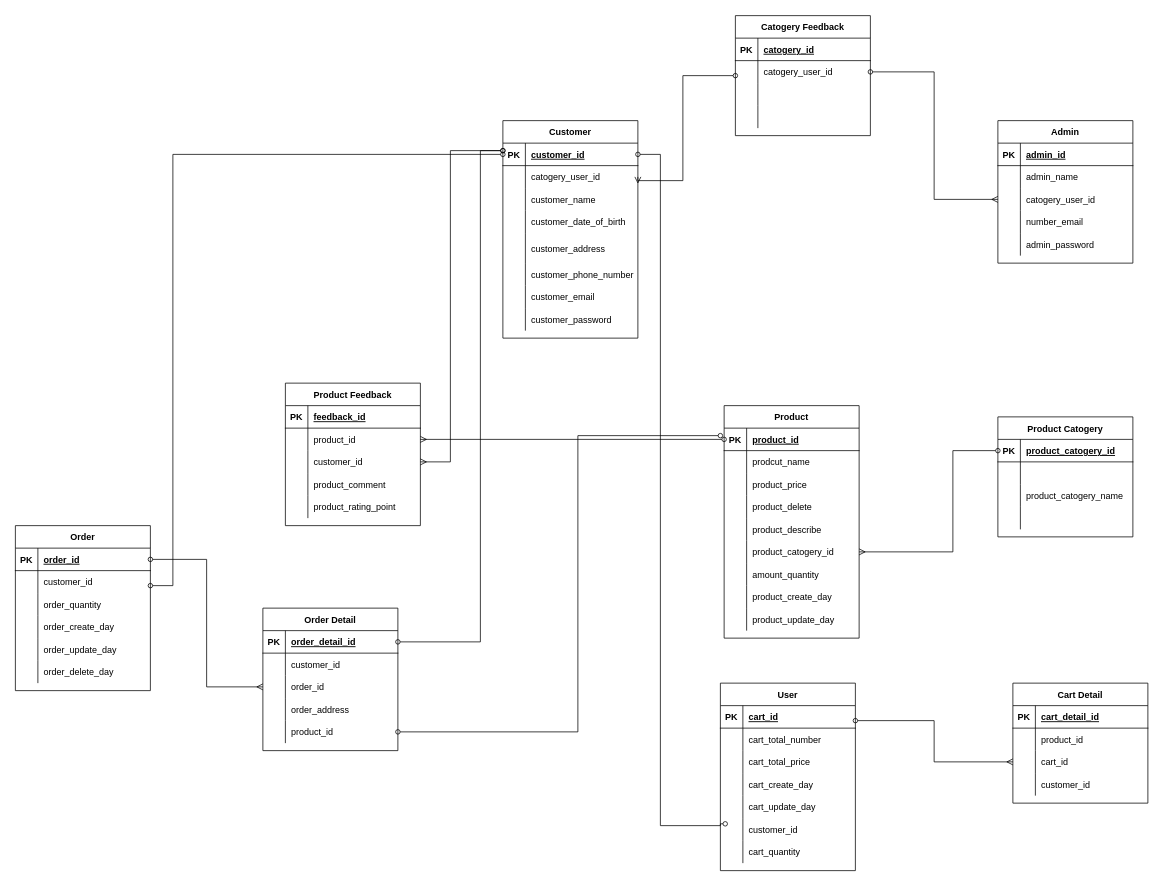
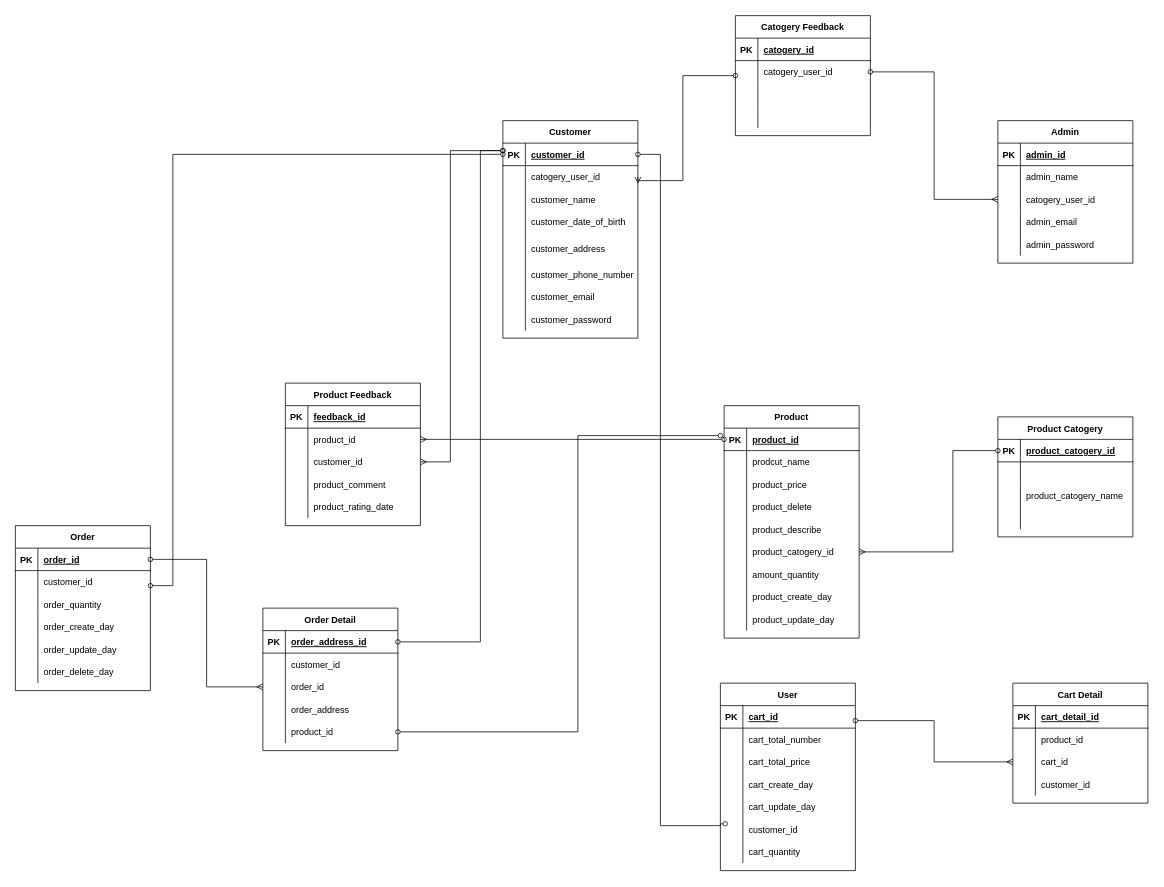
(1054, 222) -> (1050, 222)
(362, 507) -> (360, 507)
(325, 642) -> (330, 642)
